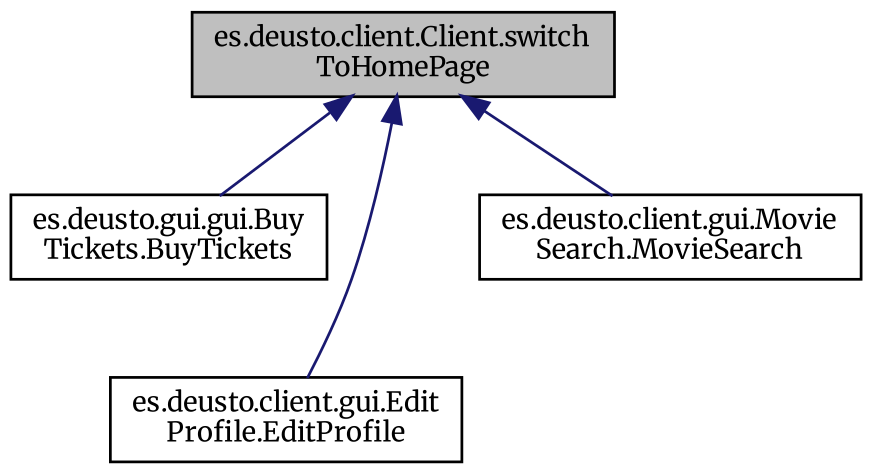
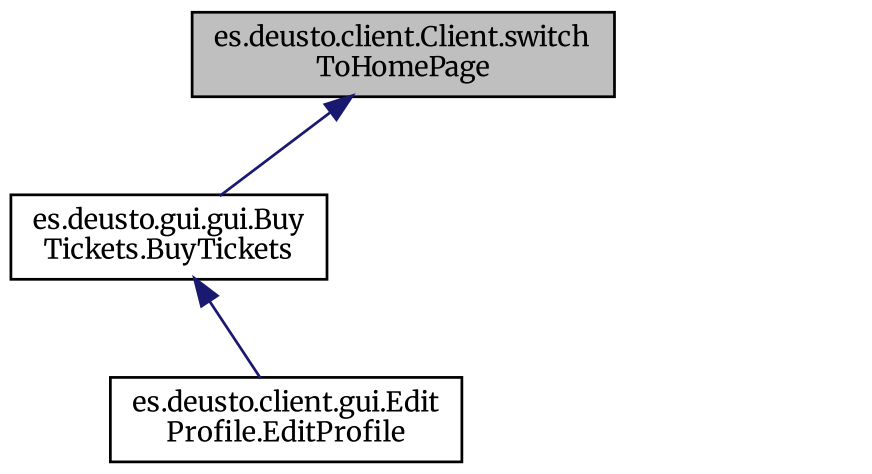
(670, 237) -> none
(360, 254) -> (235, 340)
